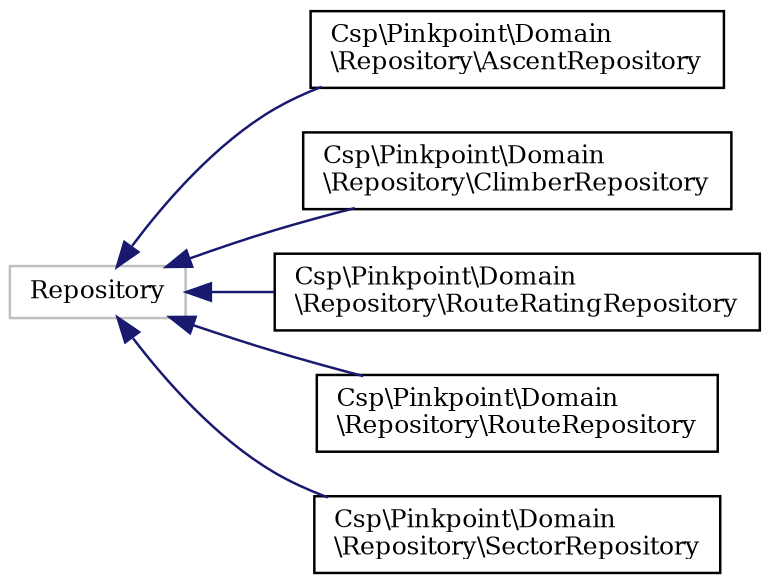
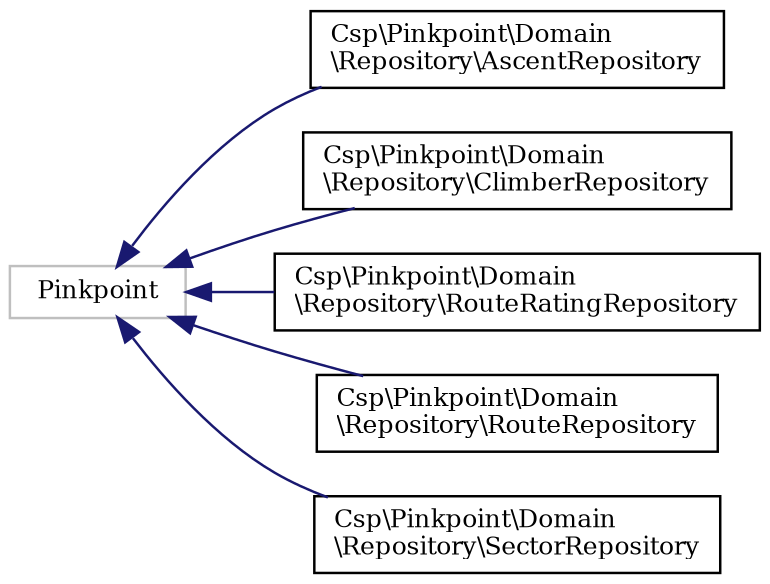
(98, 292) -> (98, 292)
